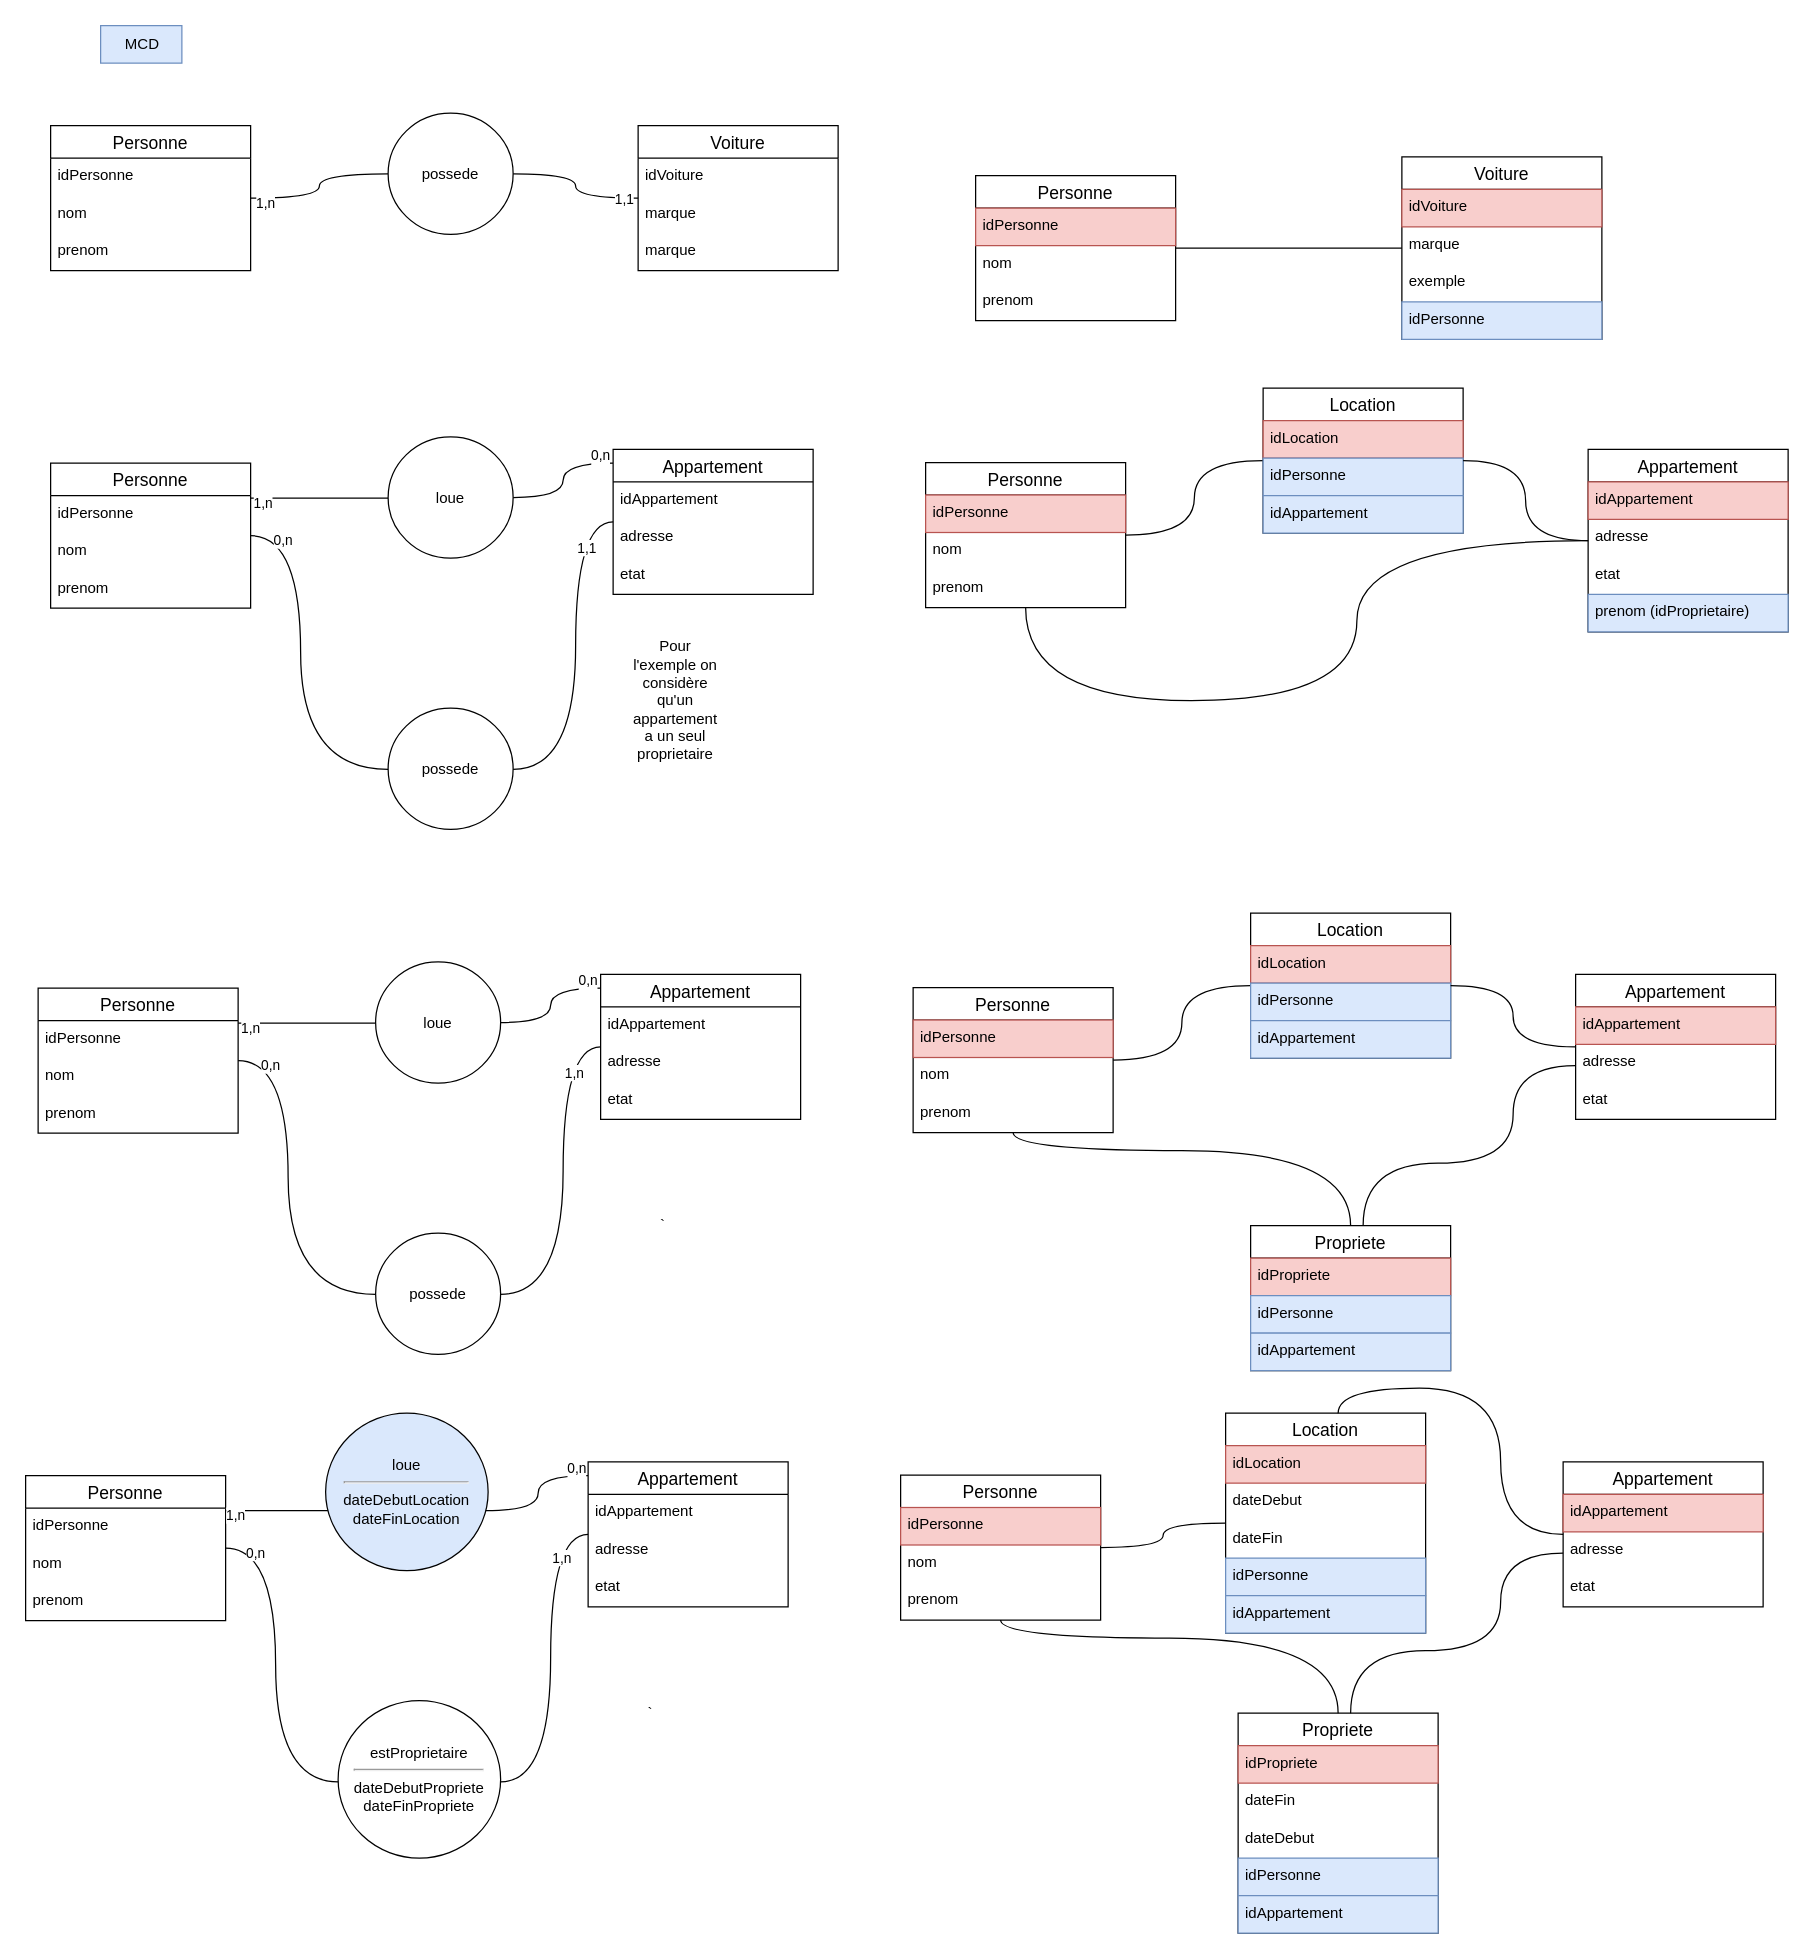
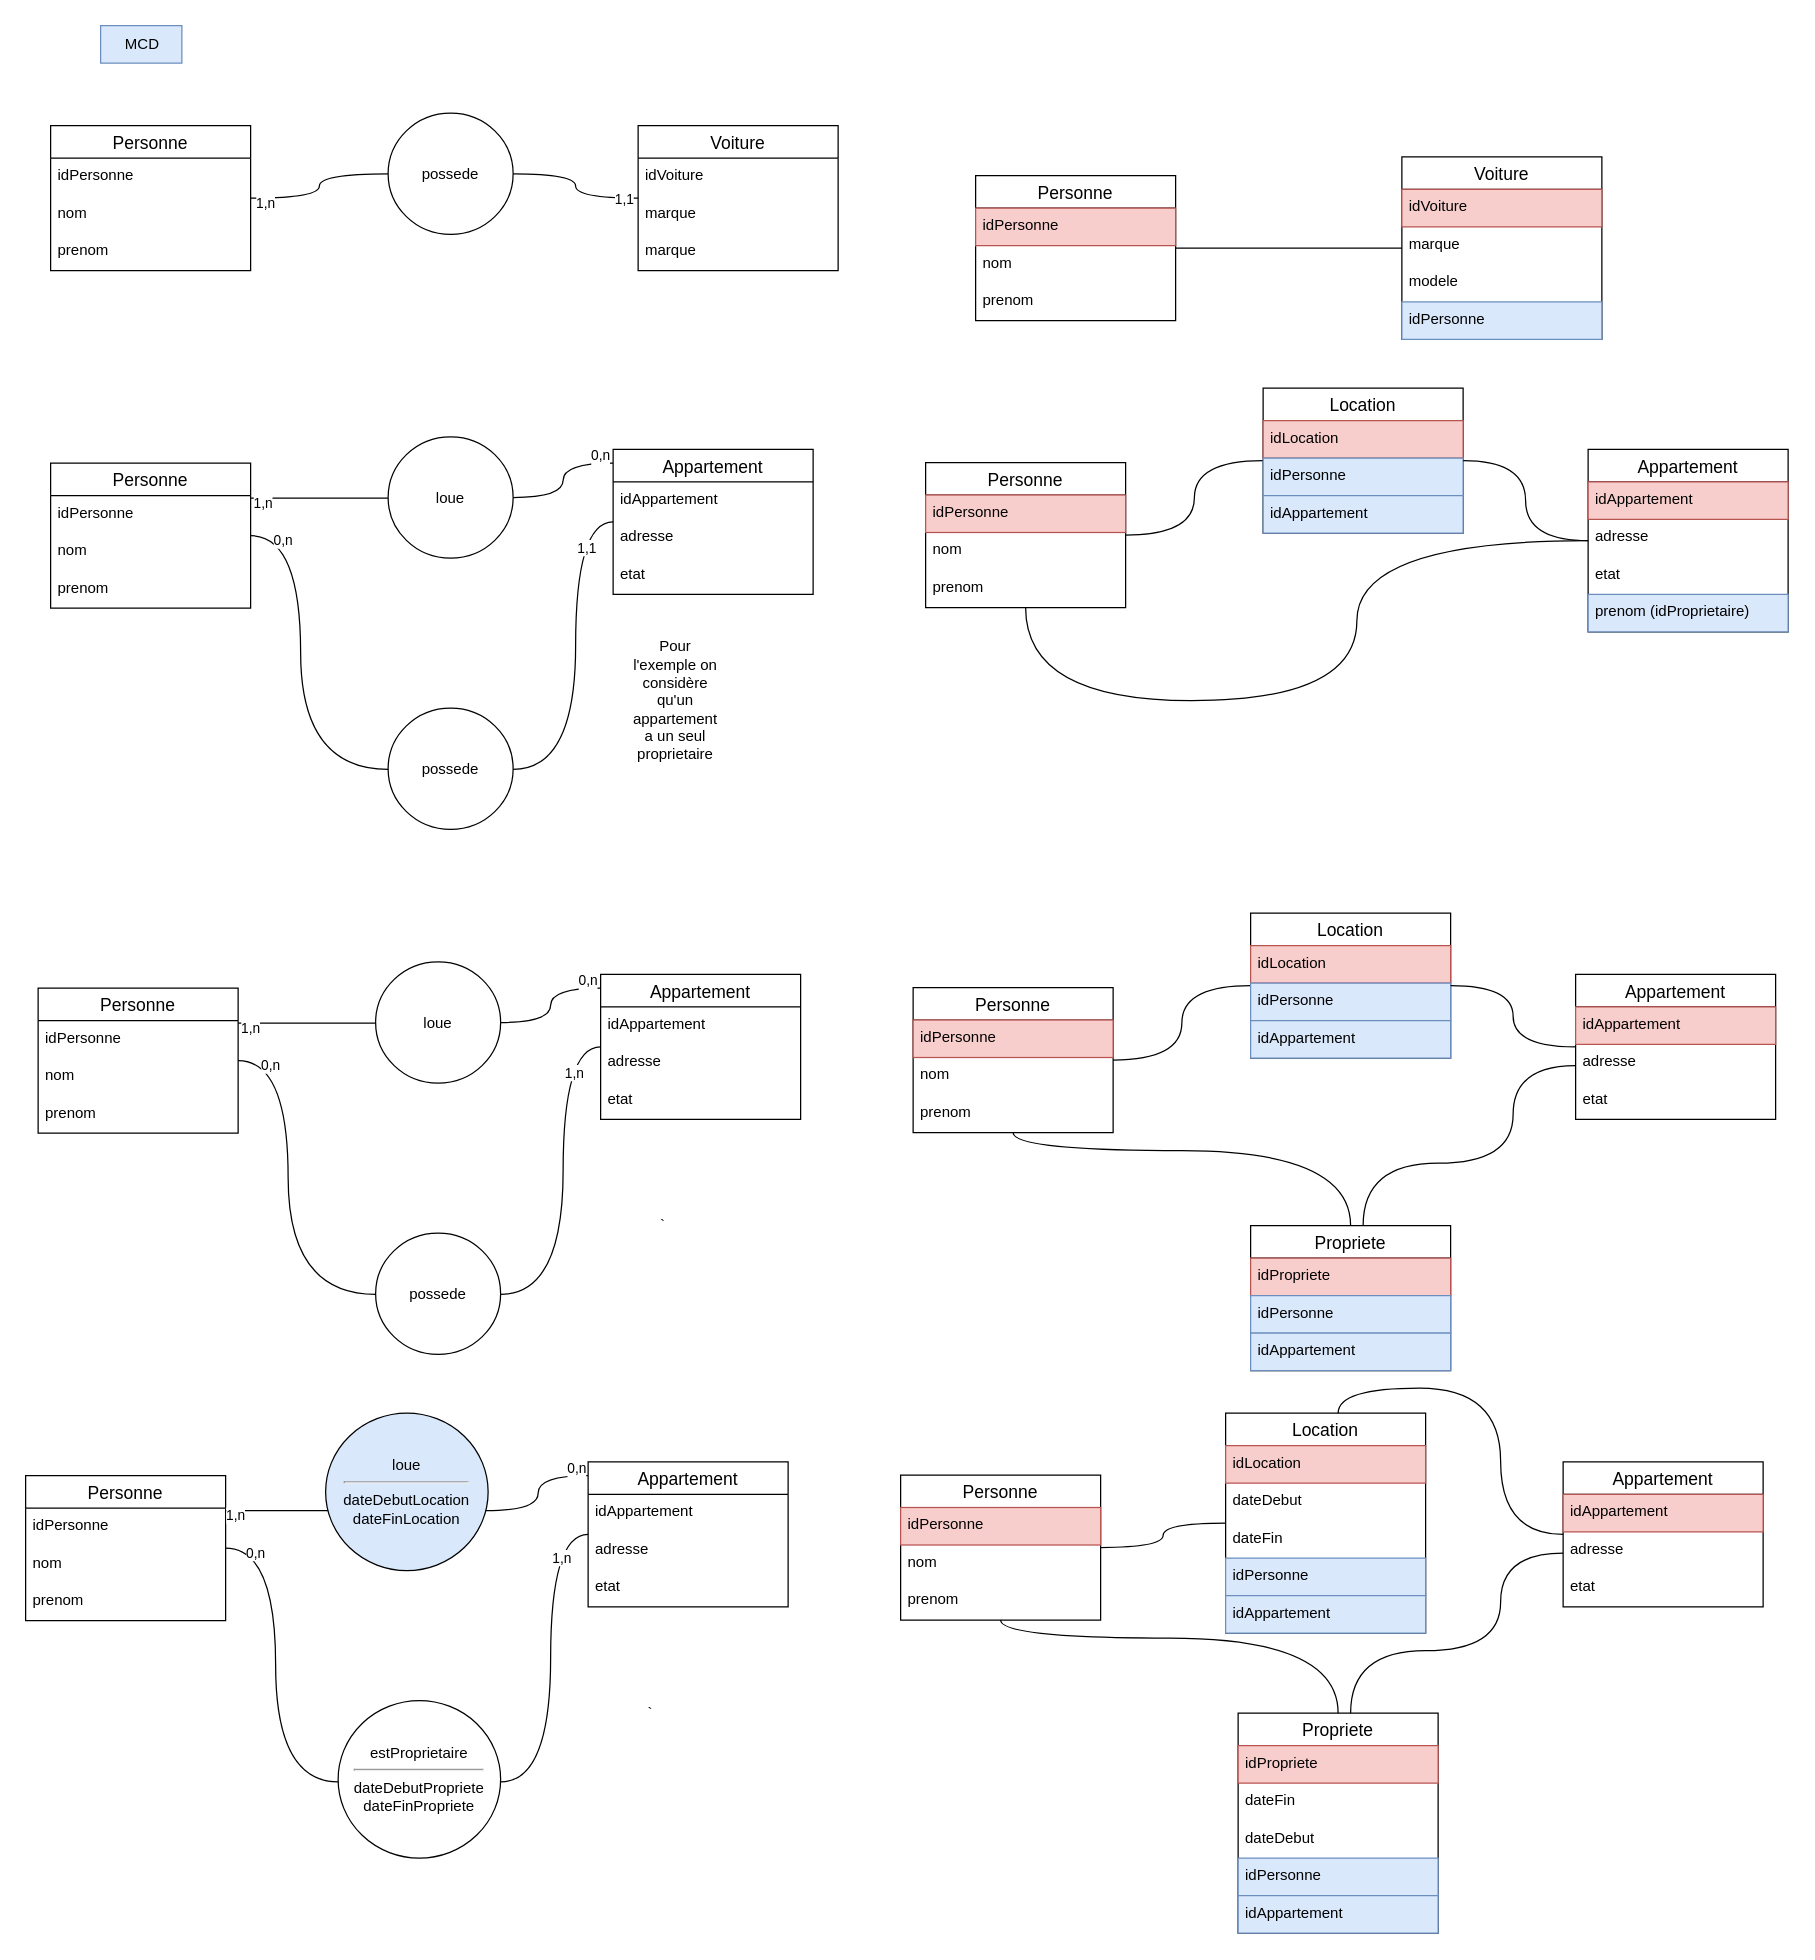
(1436, 281) -> (1432, 281)
